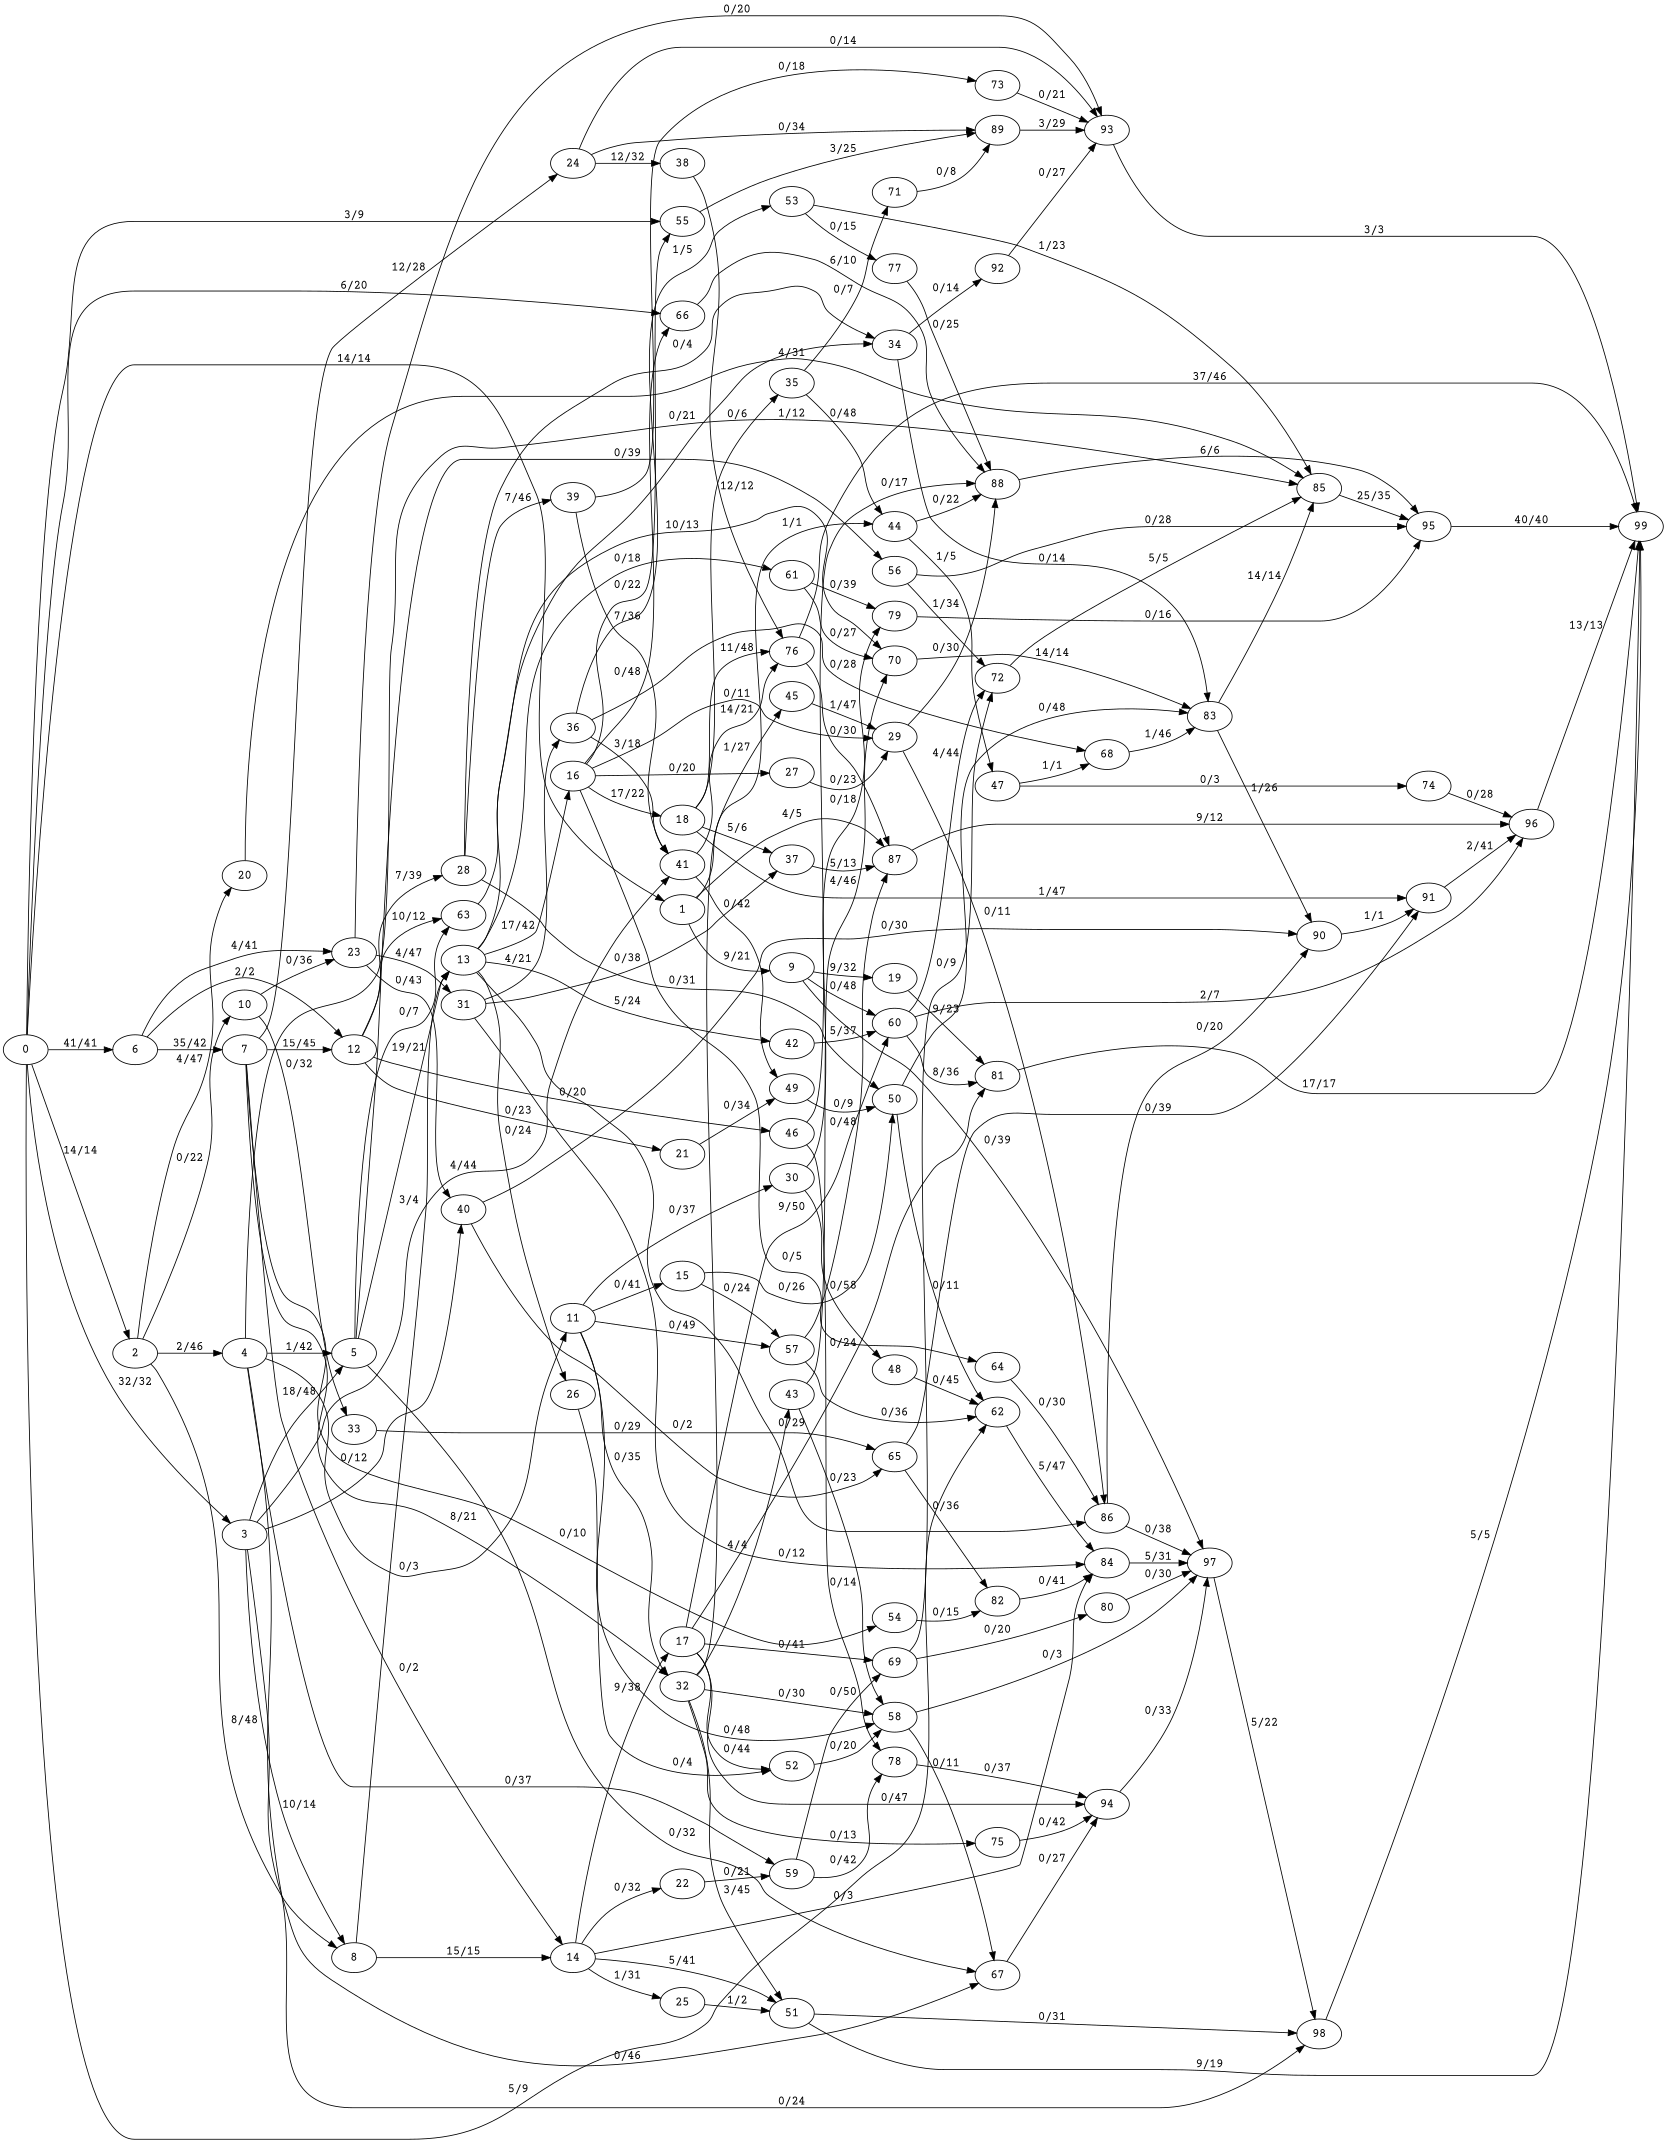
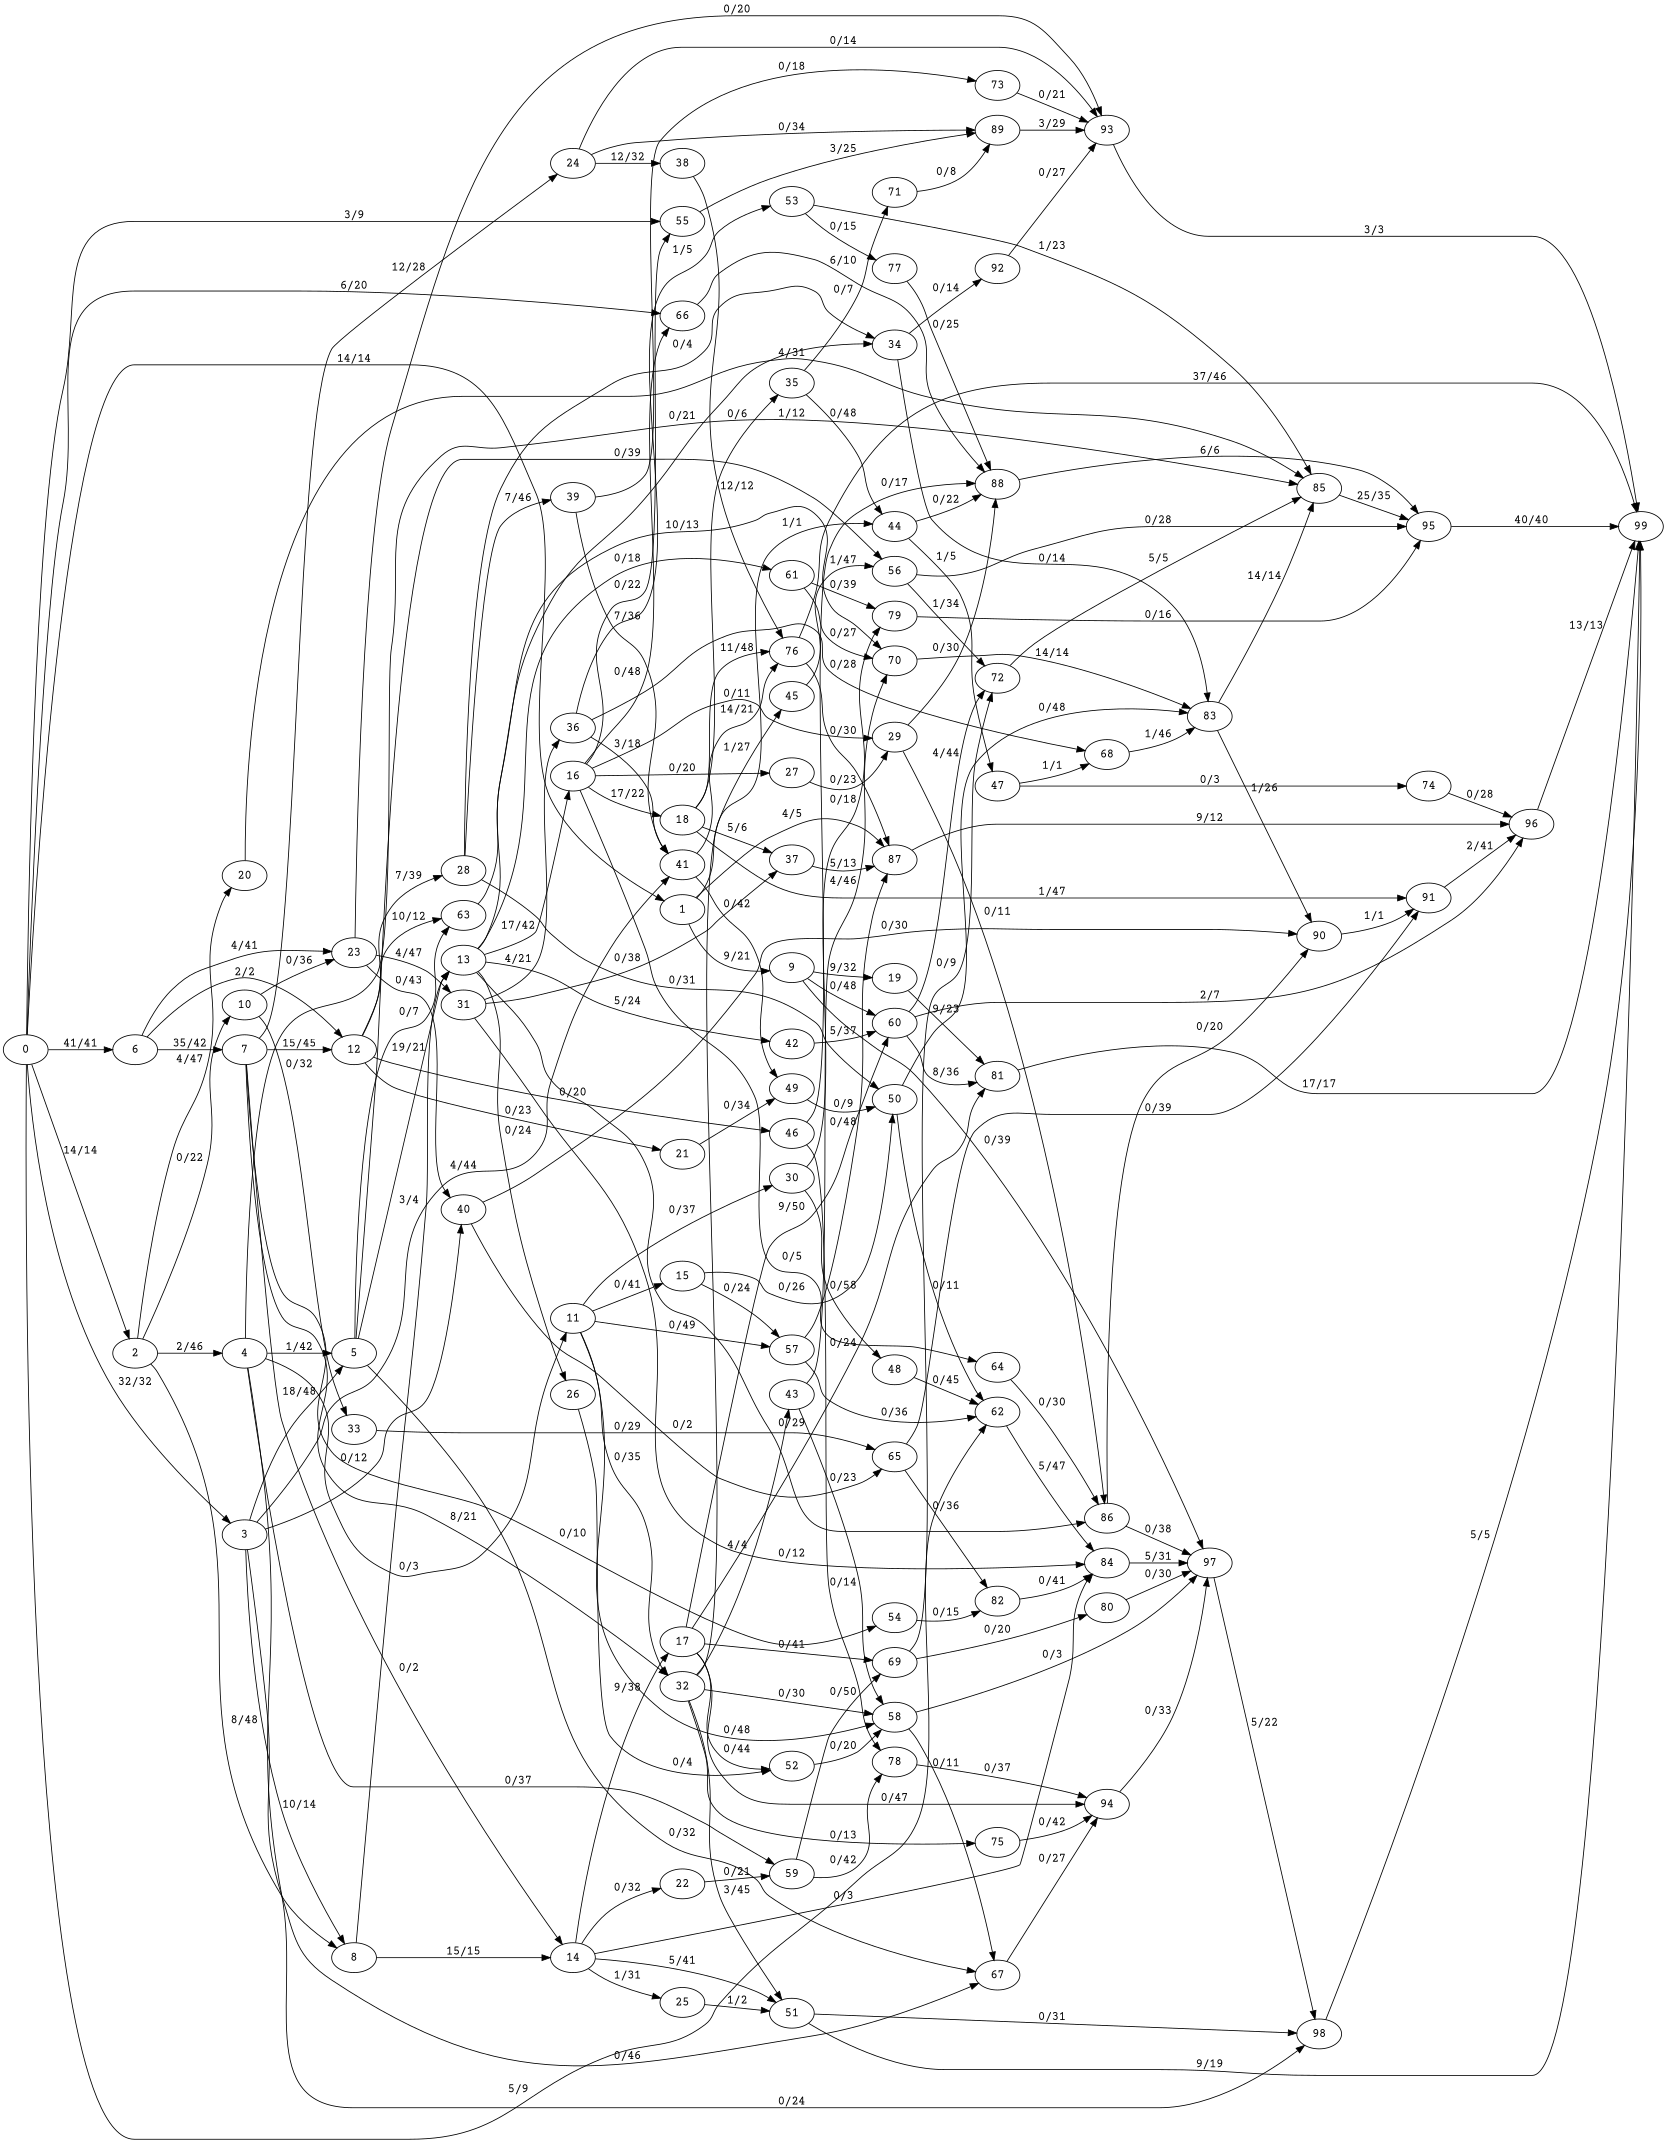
(840, 714) -> (816, 611)
